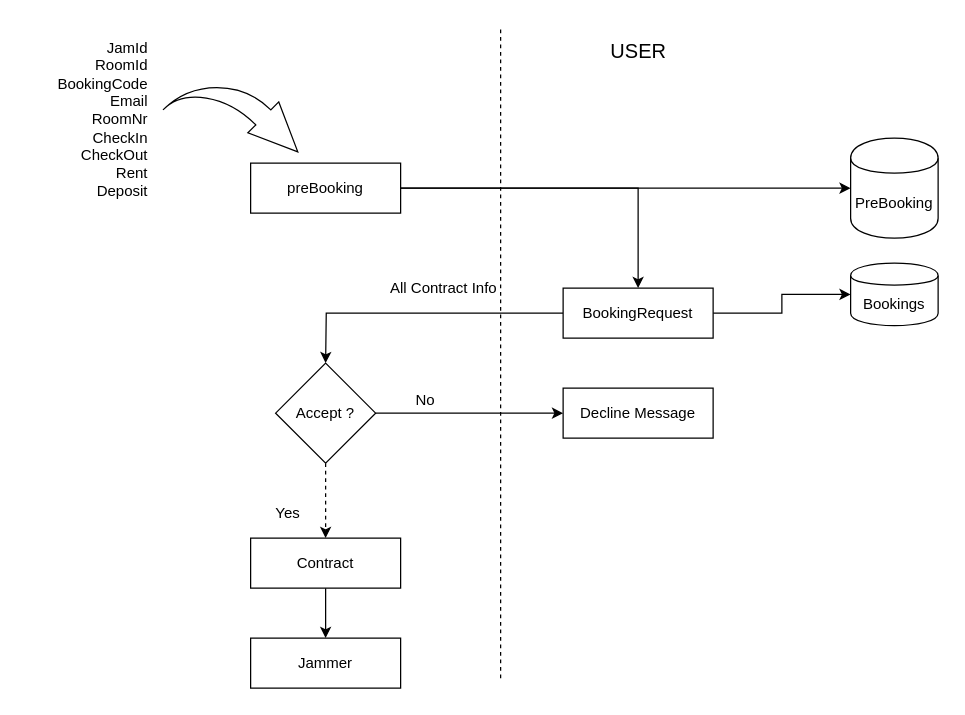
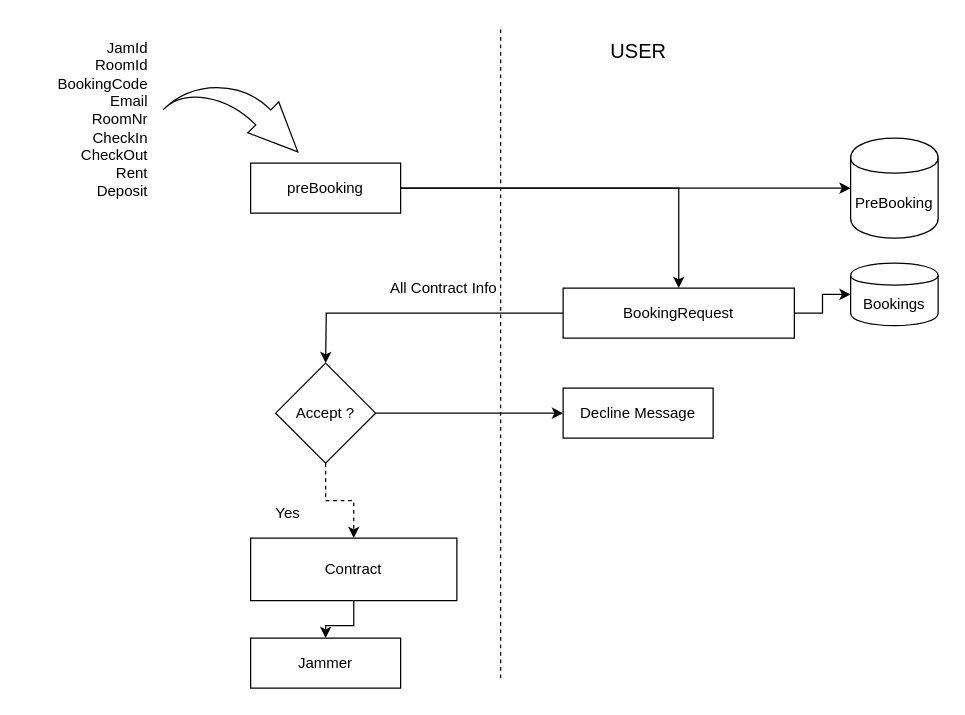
(638, 313) -> (679, 313)
(426, 401) -> none
(326, 563) -> (354, 569)
